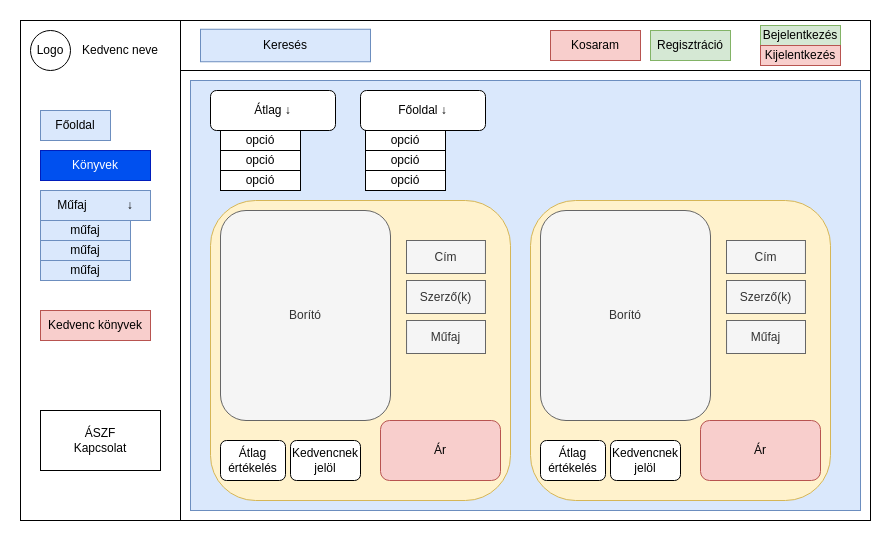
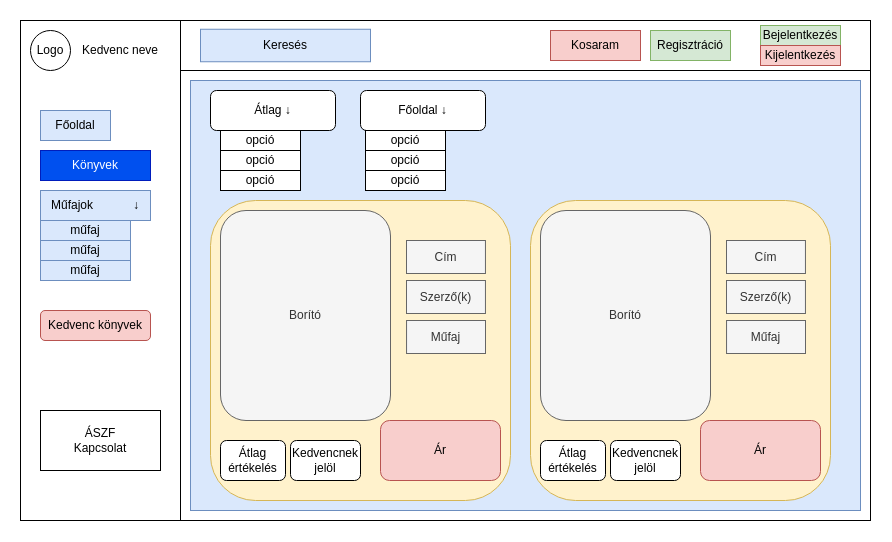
(96, 206) -> (96, 206)
(96, 326) -> (96, 326)
